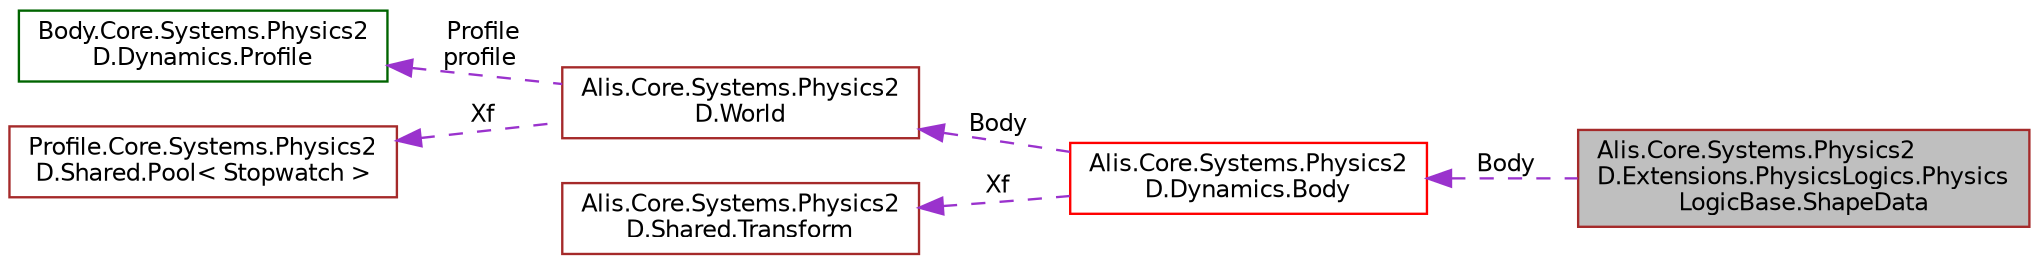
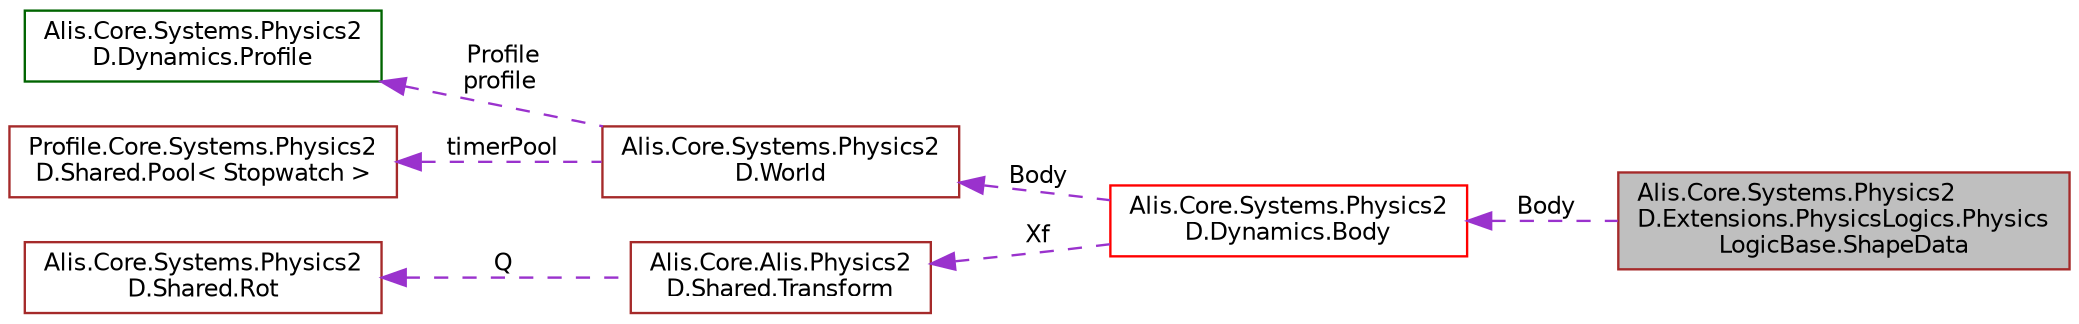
(203, 46) -> (203, 46)
(480, 116) -> (500, 149)
(741, 219) -> (781, 278)
none -> (203, 278)
